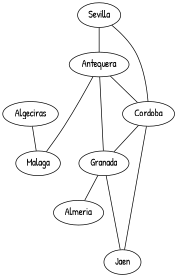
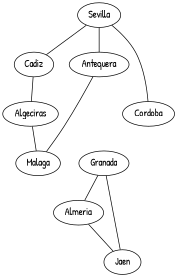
none -> (34, 64)
(124, 89) -> none
(102, 114) -> none
(126, 139) -> none
(135, 188) -> (101, 238)
